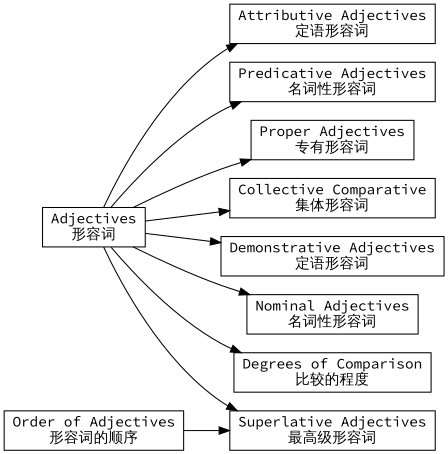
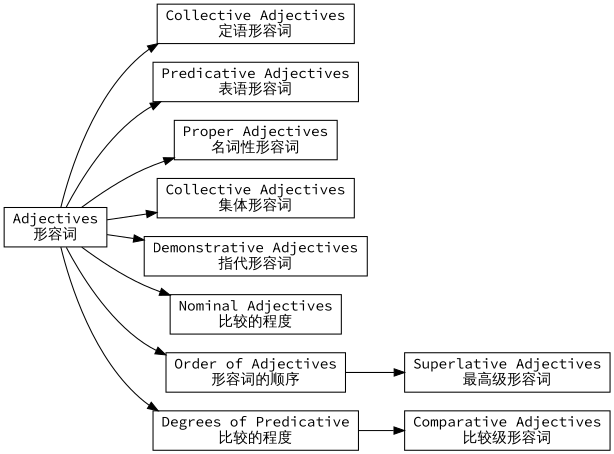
(333, 24) -> (256, 24)
(333, 82) -> (256, 82)
(333, 140) -> (256, 140)
(333, 198) -> (256, 198)
(333, 256) -> (256, 256)
(333, 314) -> (256, 314)
(155, 335) -> (104, 305)
(333, 372) -> (256, 431)
none -> (507, 431)
